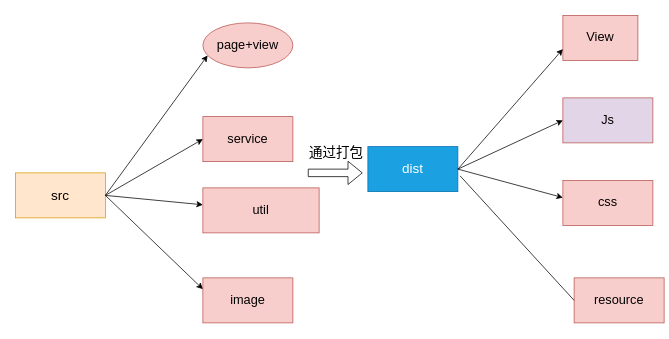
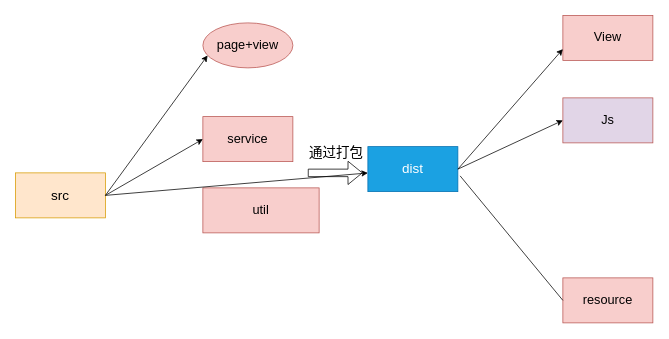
(600, 38) -> (608, 38)
(509, 183) -> none
(153, 200) -> (215, 186)
(608, 203) -> none
(186, 273) -> none
(248, 300) -> none
(619, 300) -> (608, 300)
